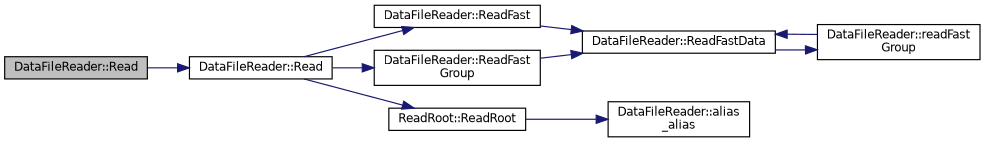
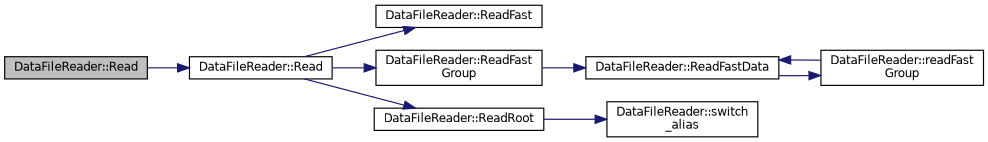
(556, 28) -> none
(457, 119) -> (459, 119)
(679, 119) -> (682, 119)
